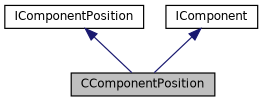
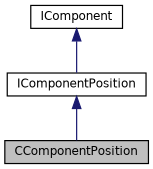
(173, 55) -> (77, 57)
